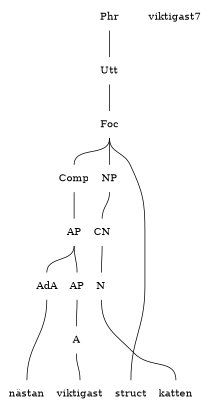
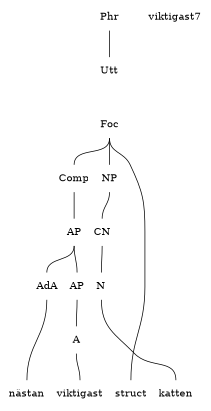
(110, 98) -> none
